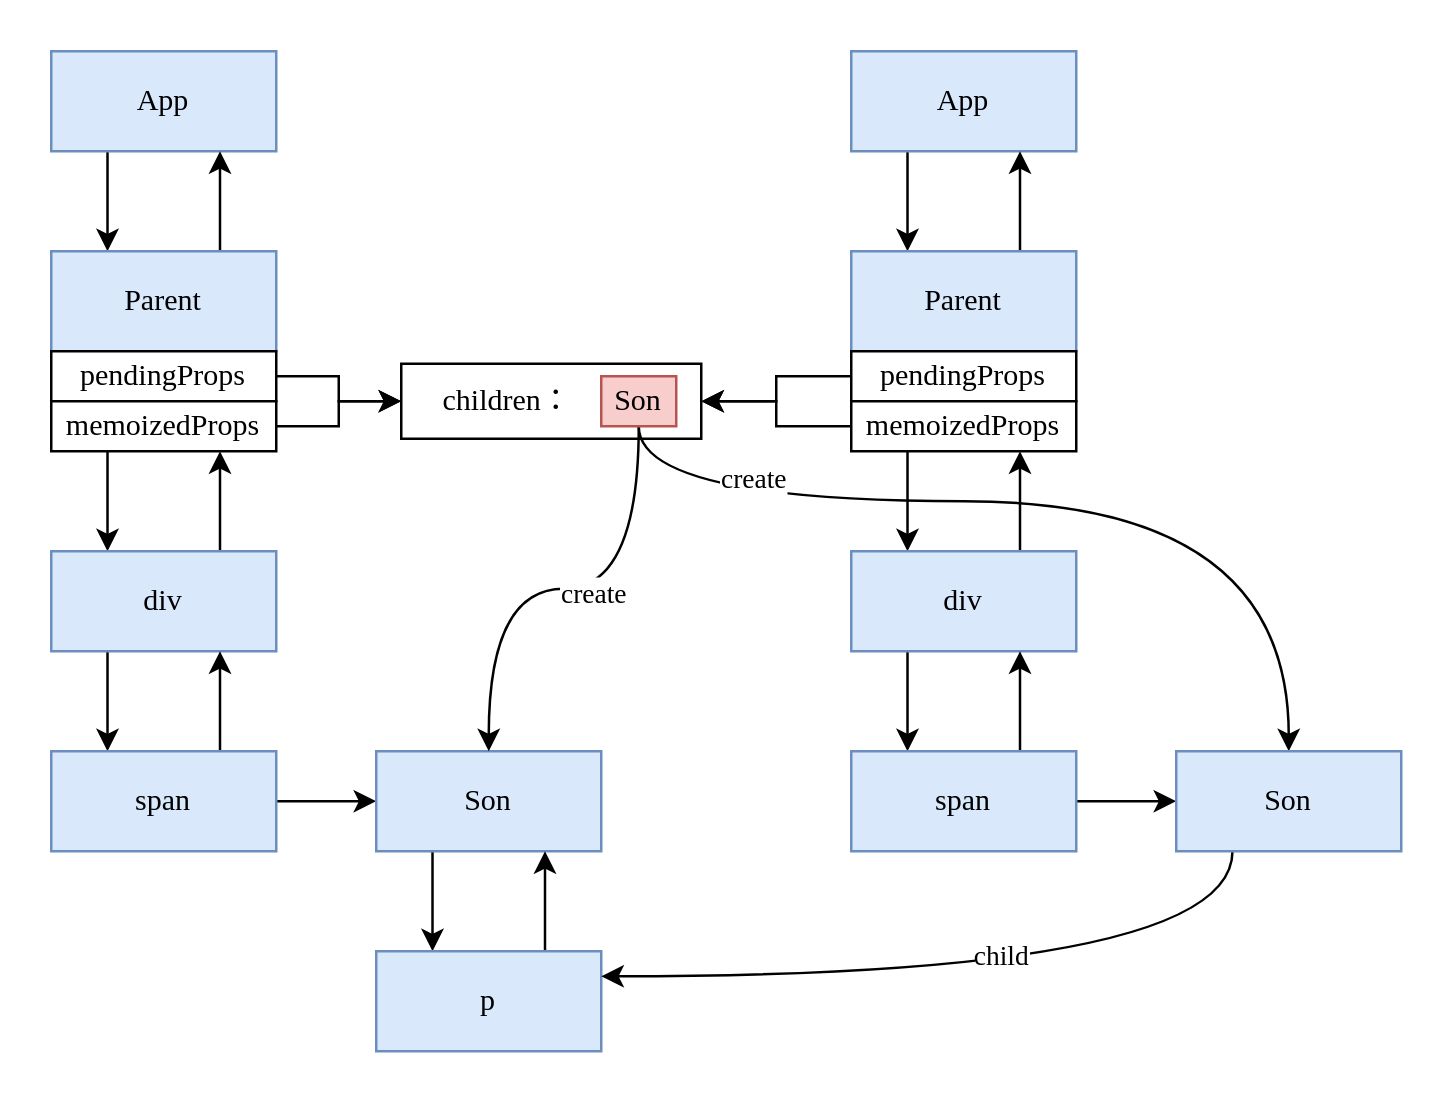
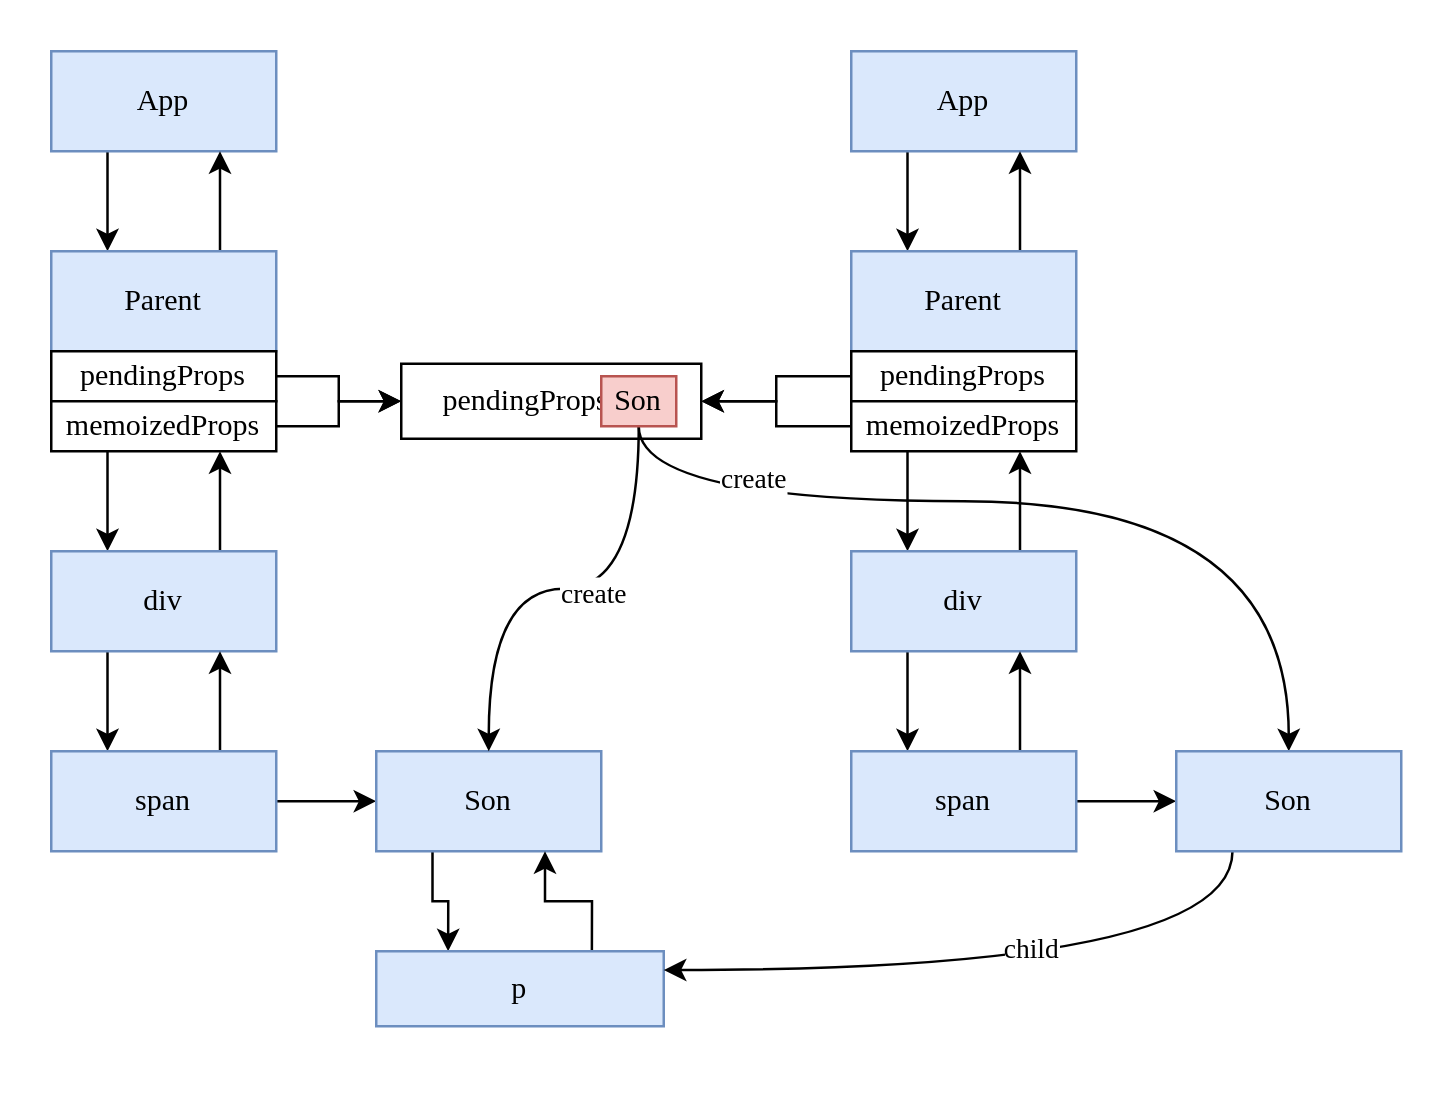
(481, 401) -> (518, 401)
(489, 1001) -> (520, 989)
